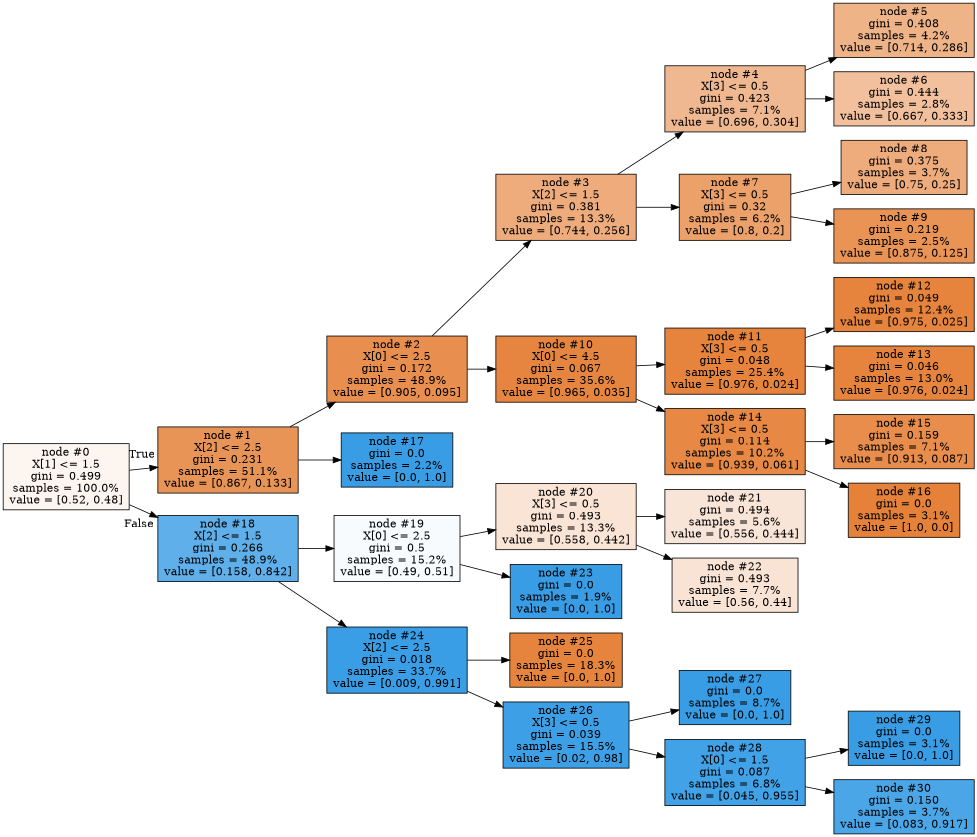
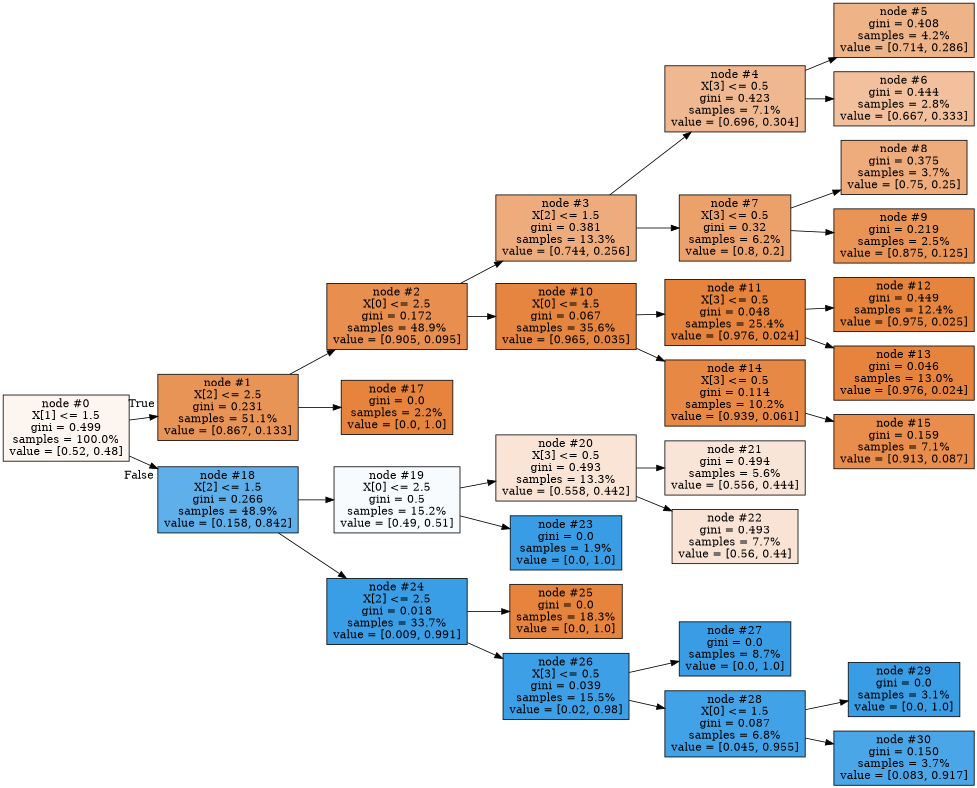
(904, 305) -> (904, 305)
(397, 460) -> (397, 407)
(904, 510) -> none
